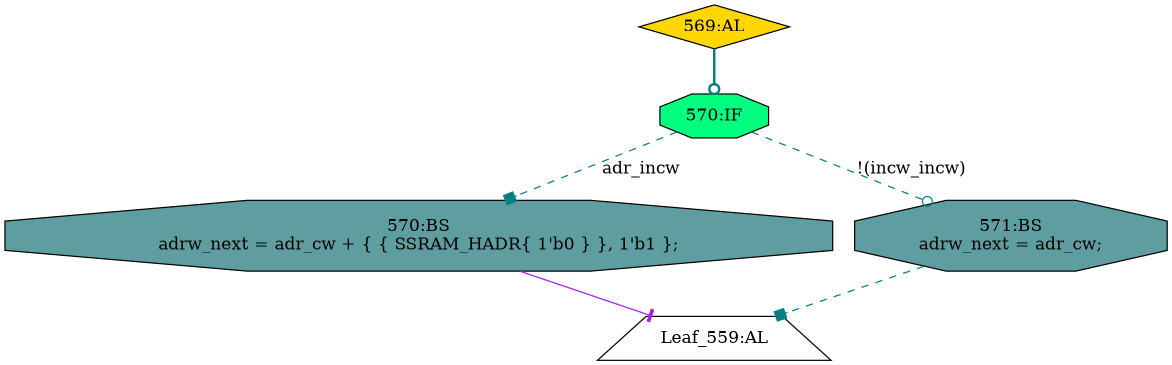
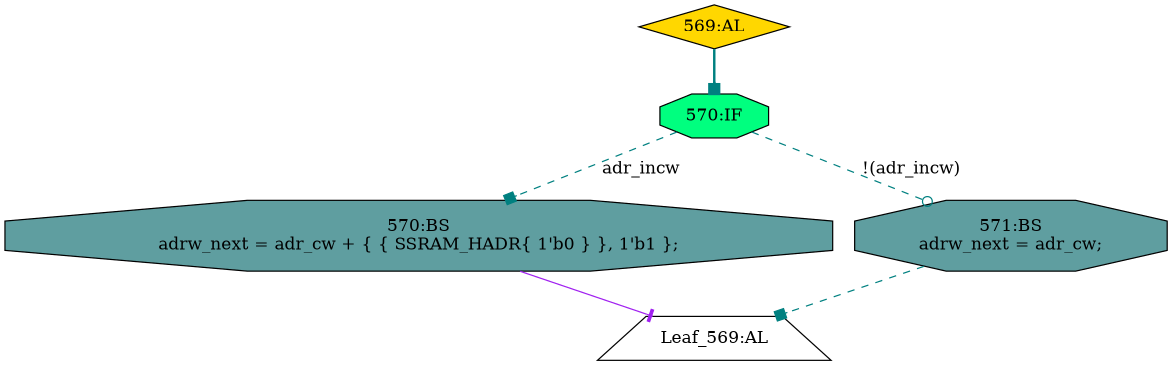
(714, 67) -> (714, 67)
(911, 169) -> (911, 169)
(714, 338) -> (714, 338)
